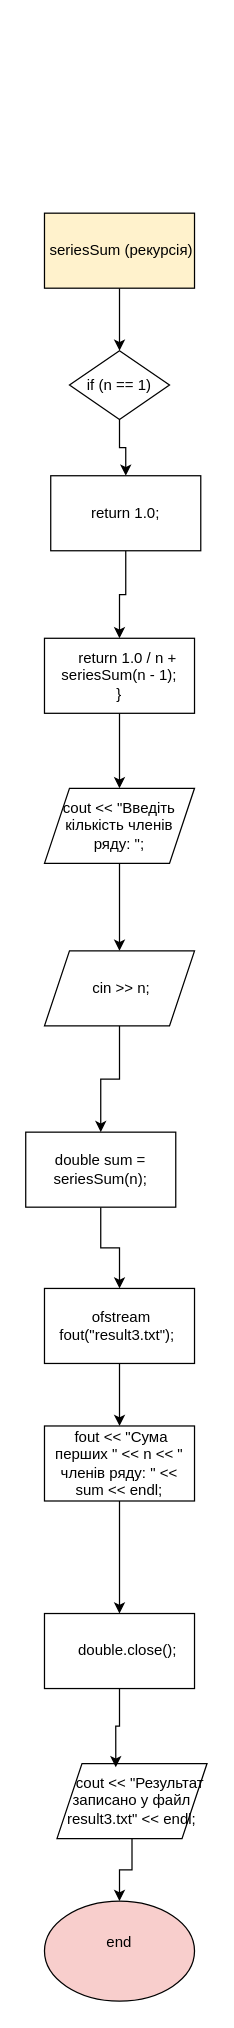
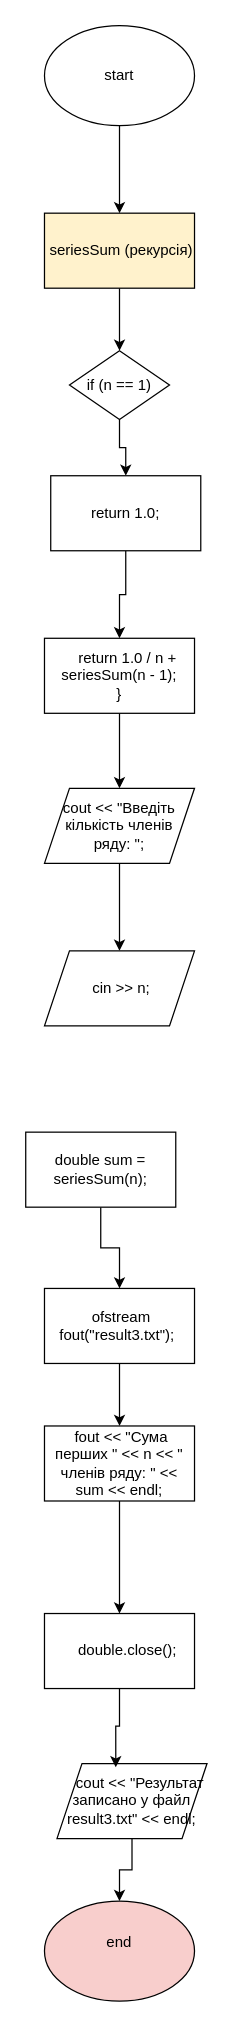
none -> (119, 76)
none -> (119, 165)
(114, 1079) -> none
